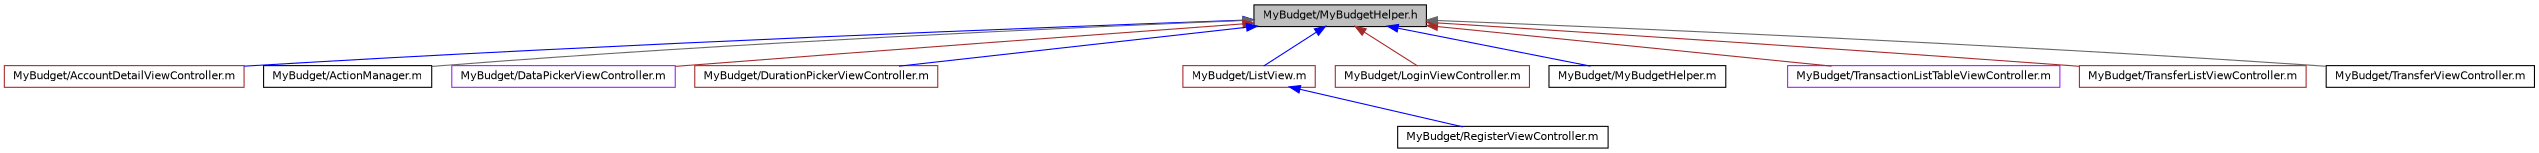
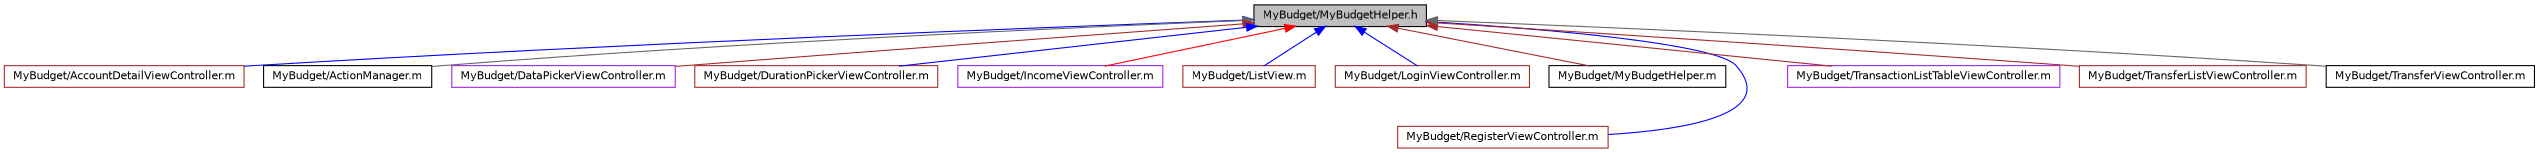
(1494, 47) -> (1494, 47)
(1391, 49) -> (1391, 49)
none -> (1060, 76)
(1381, 108) -> (1735, 65)
(1503, 137) -> (1503, 137)
